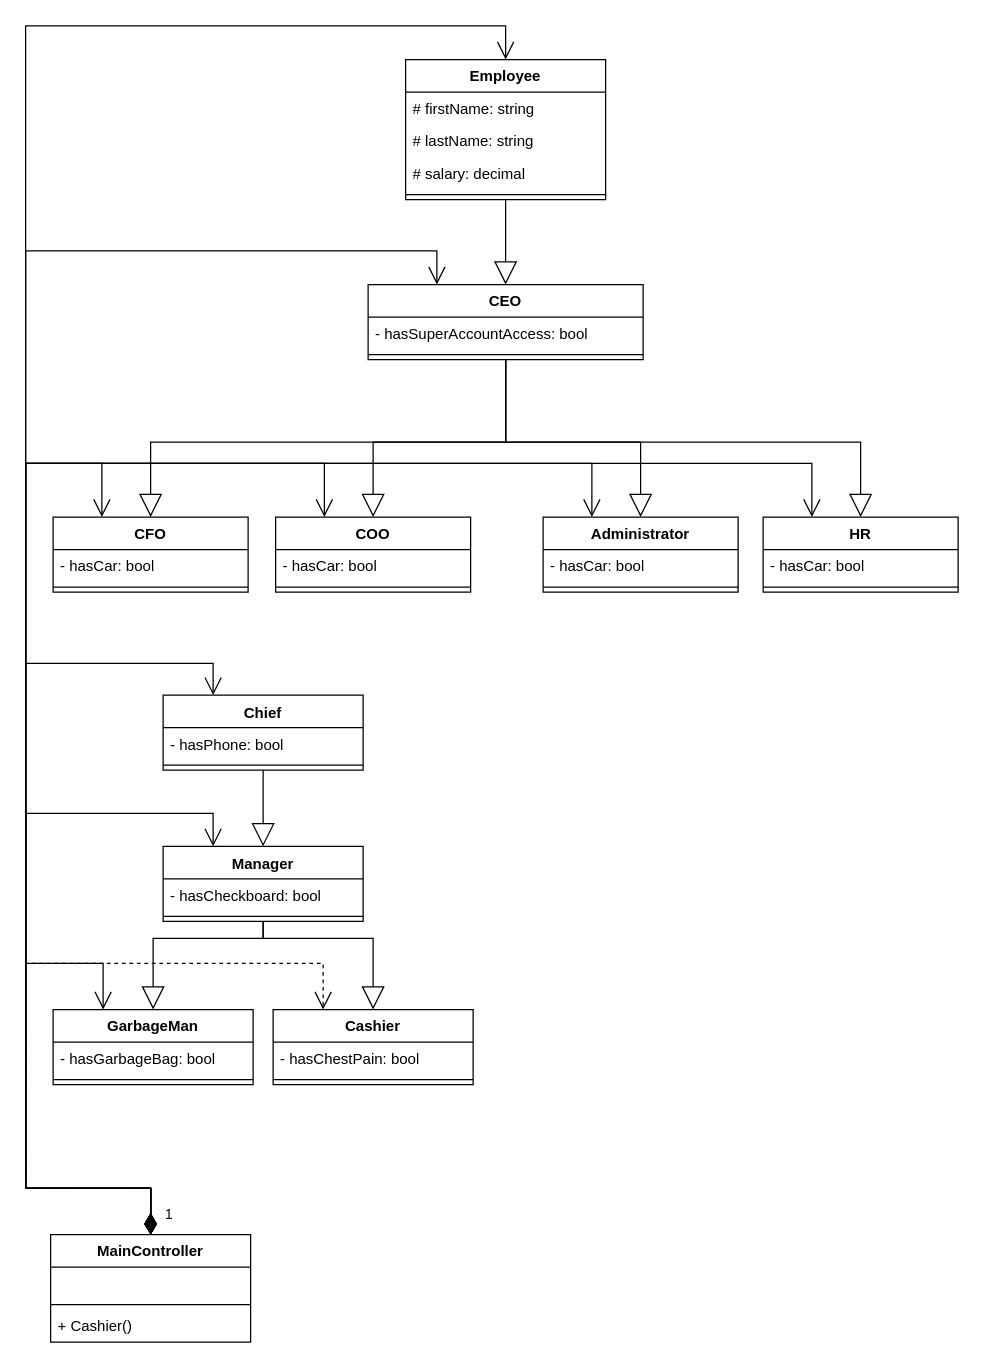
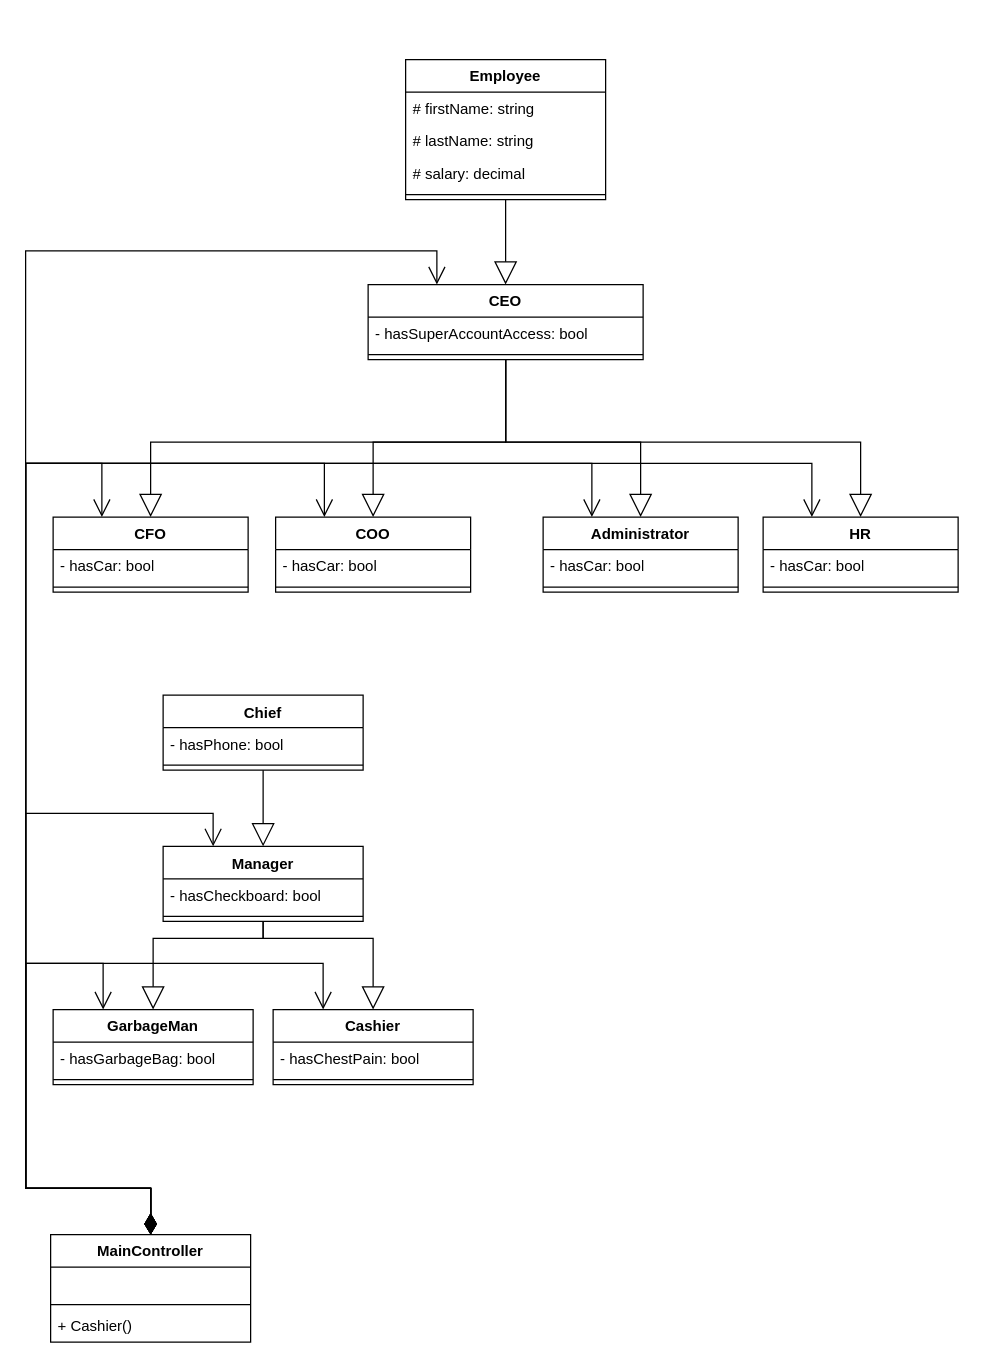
(170, 26) -> none
(134, 663) -> none
(234, 963) -> (234, 963)
